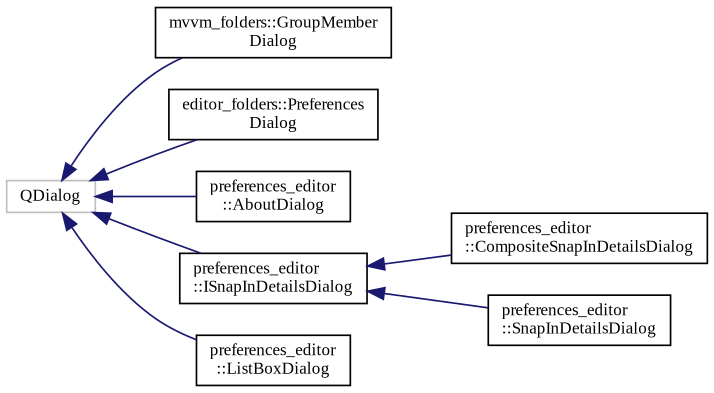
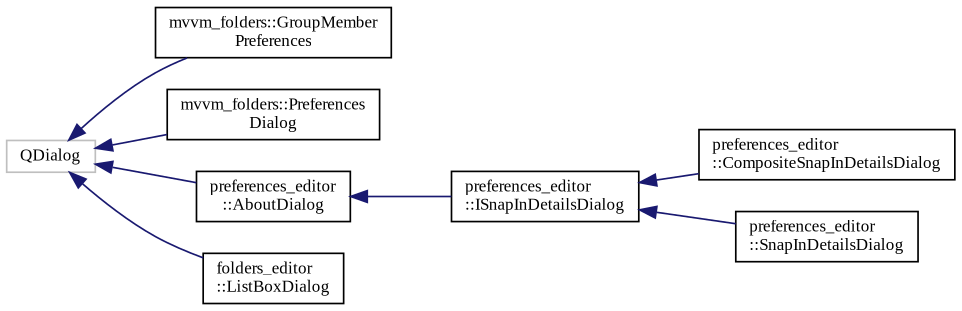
(273, 33) -> (273, 33)
(273, 115) -> (273, 115)
(155, 236) -> (410, 196)
(273, 360) -> (273, 278)
